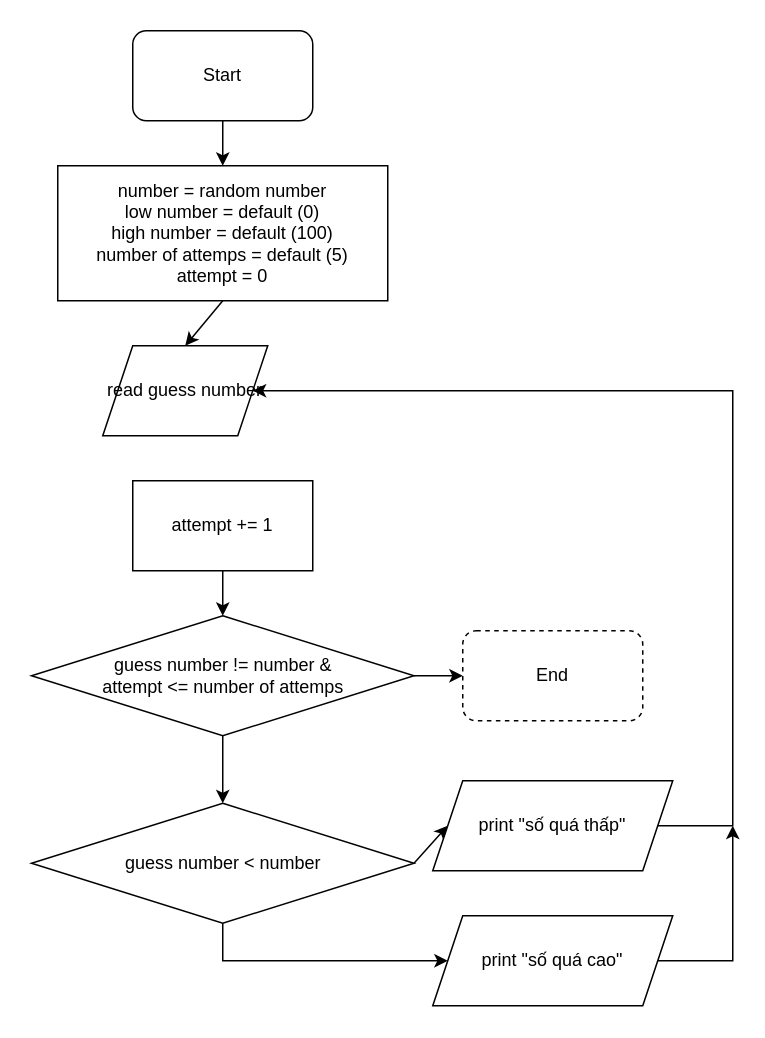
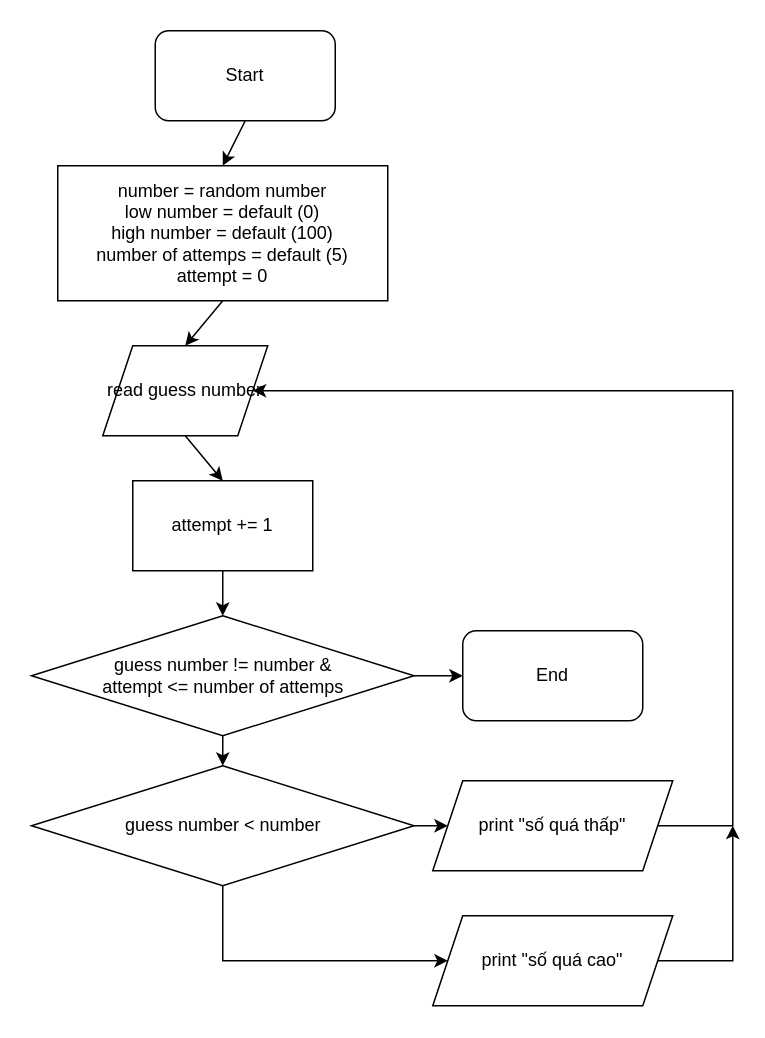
(223, 76) -> (245, 76)
none -> (201, 454)
(553, 676) -> (553, 676)
(223, 863) -> (223, 826)
